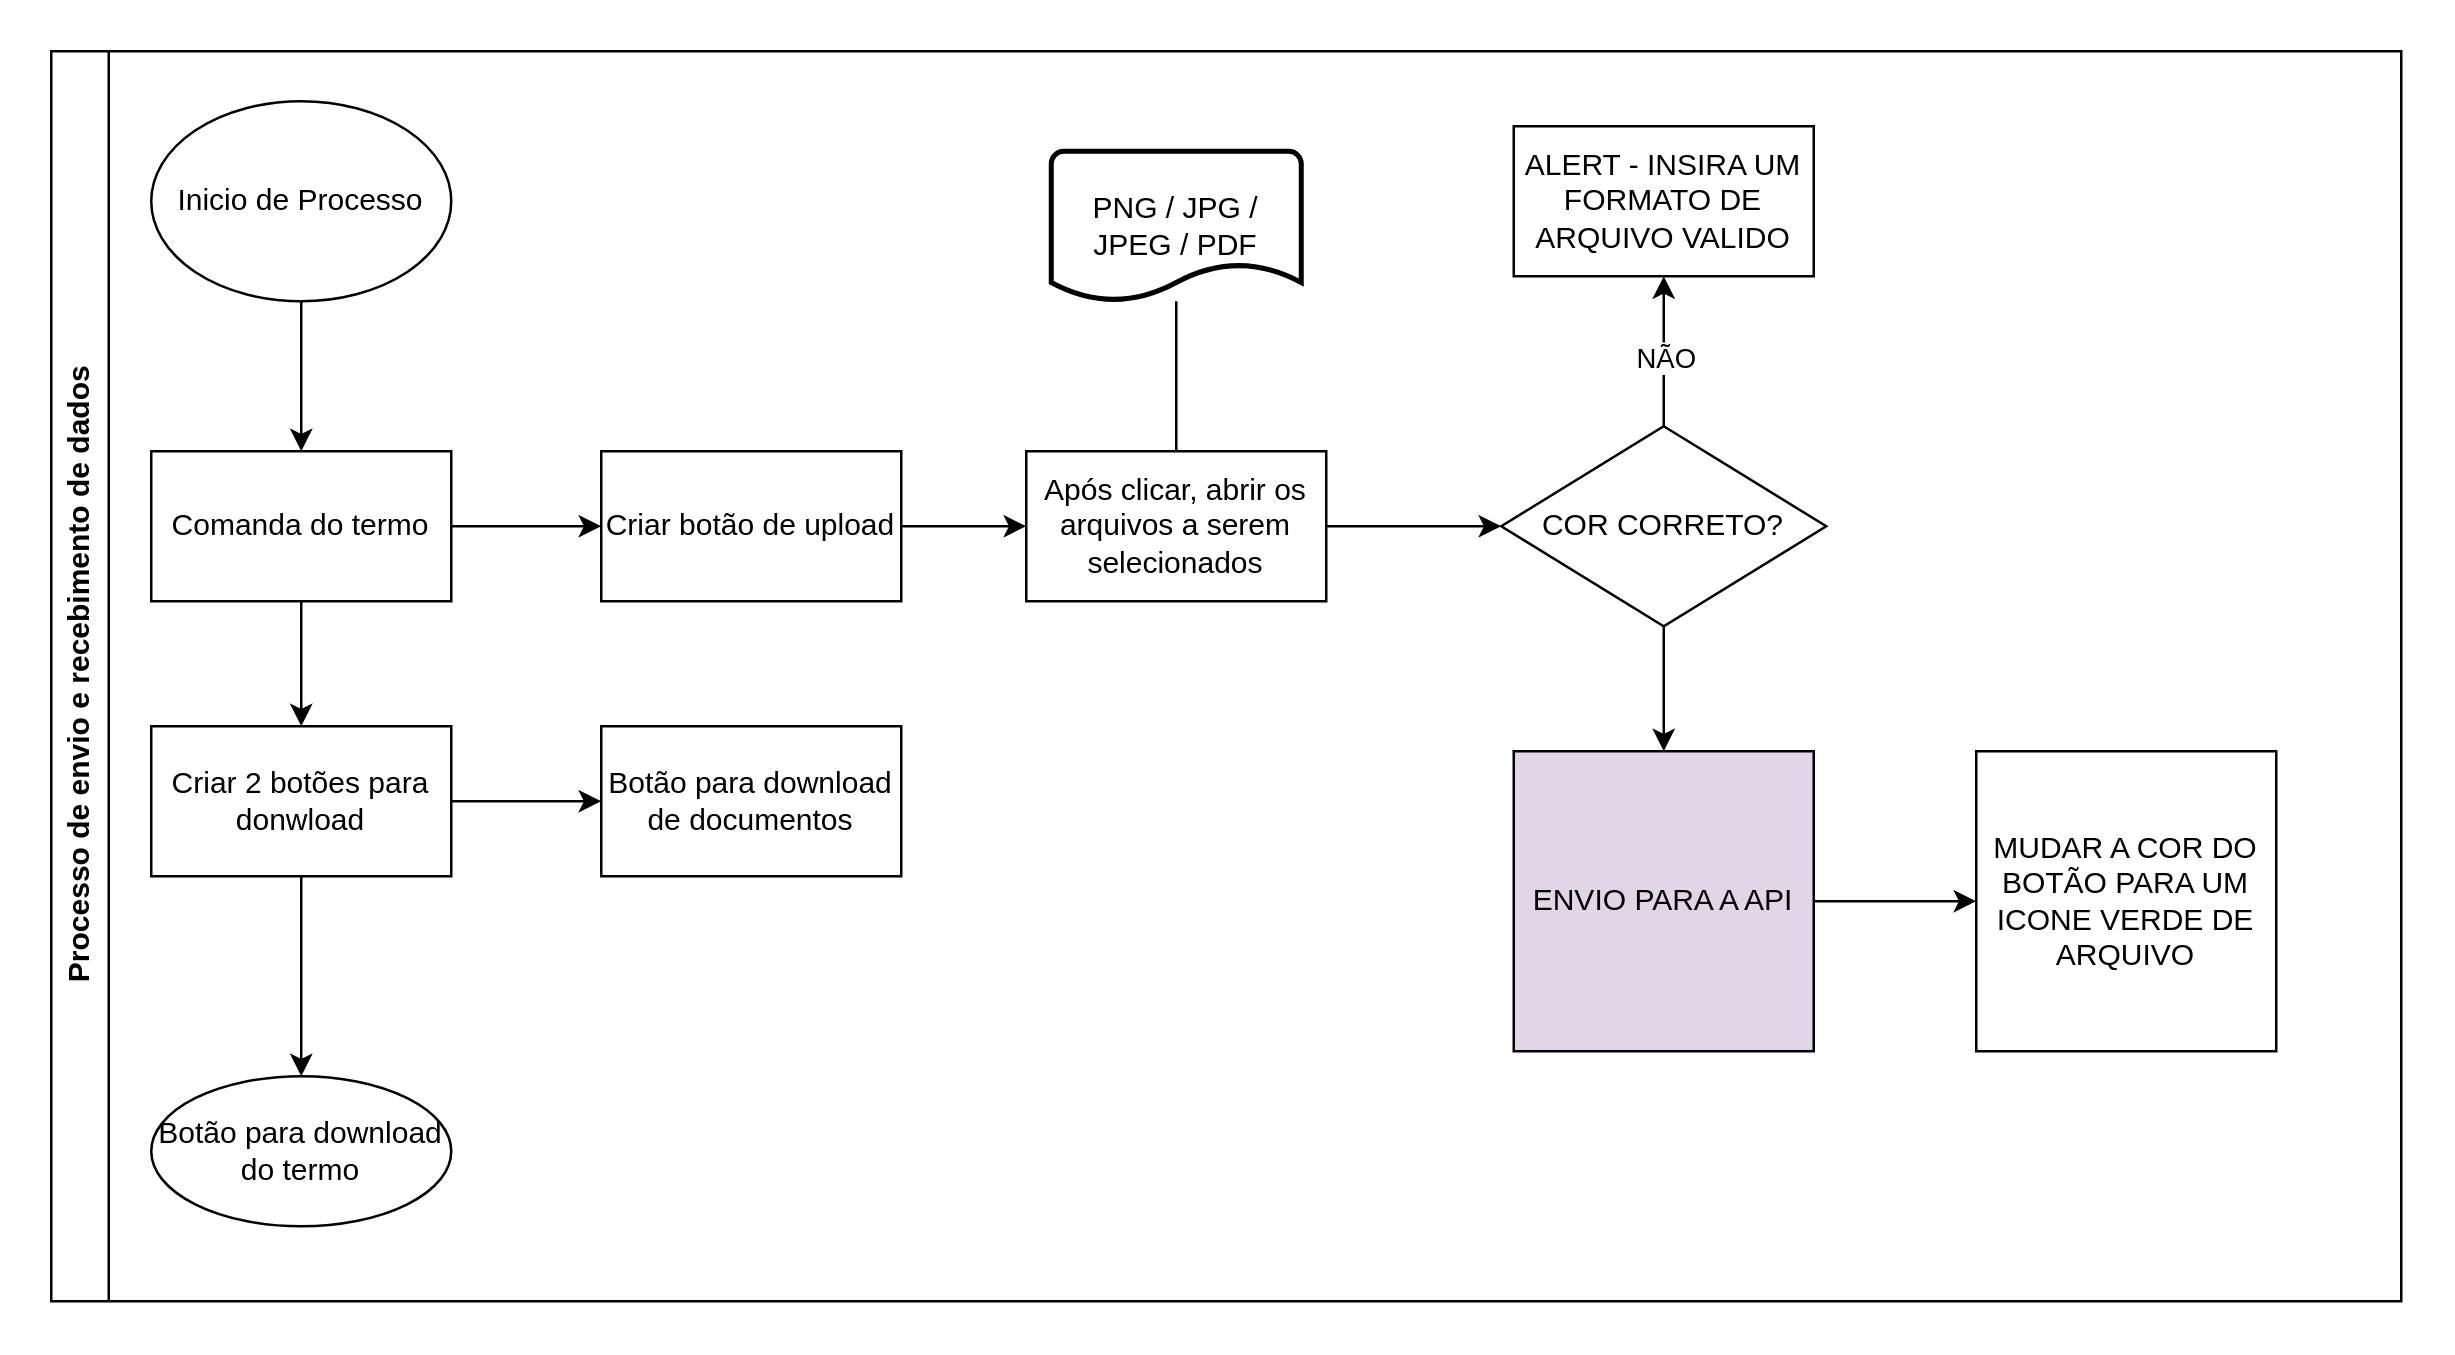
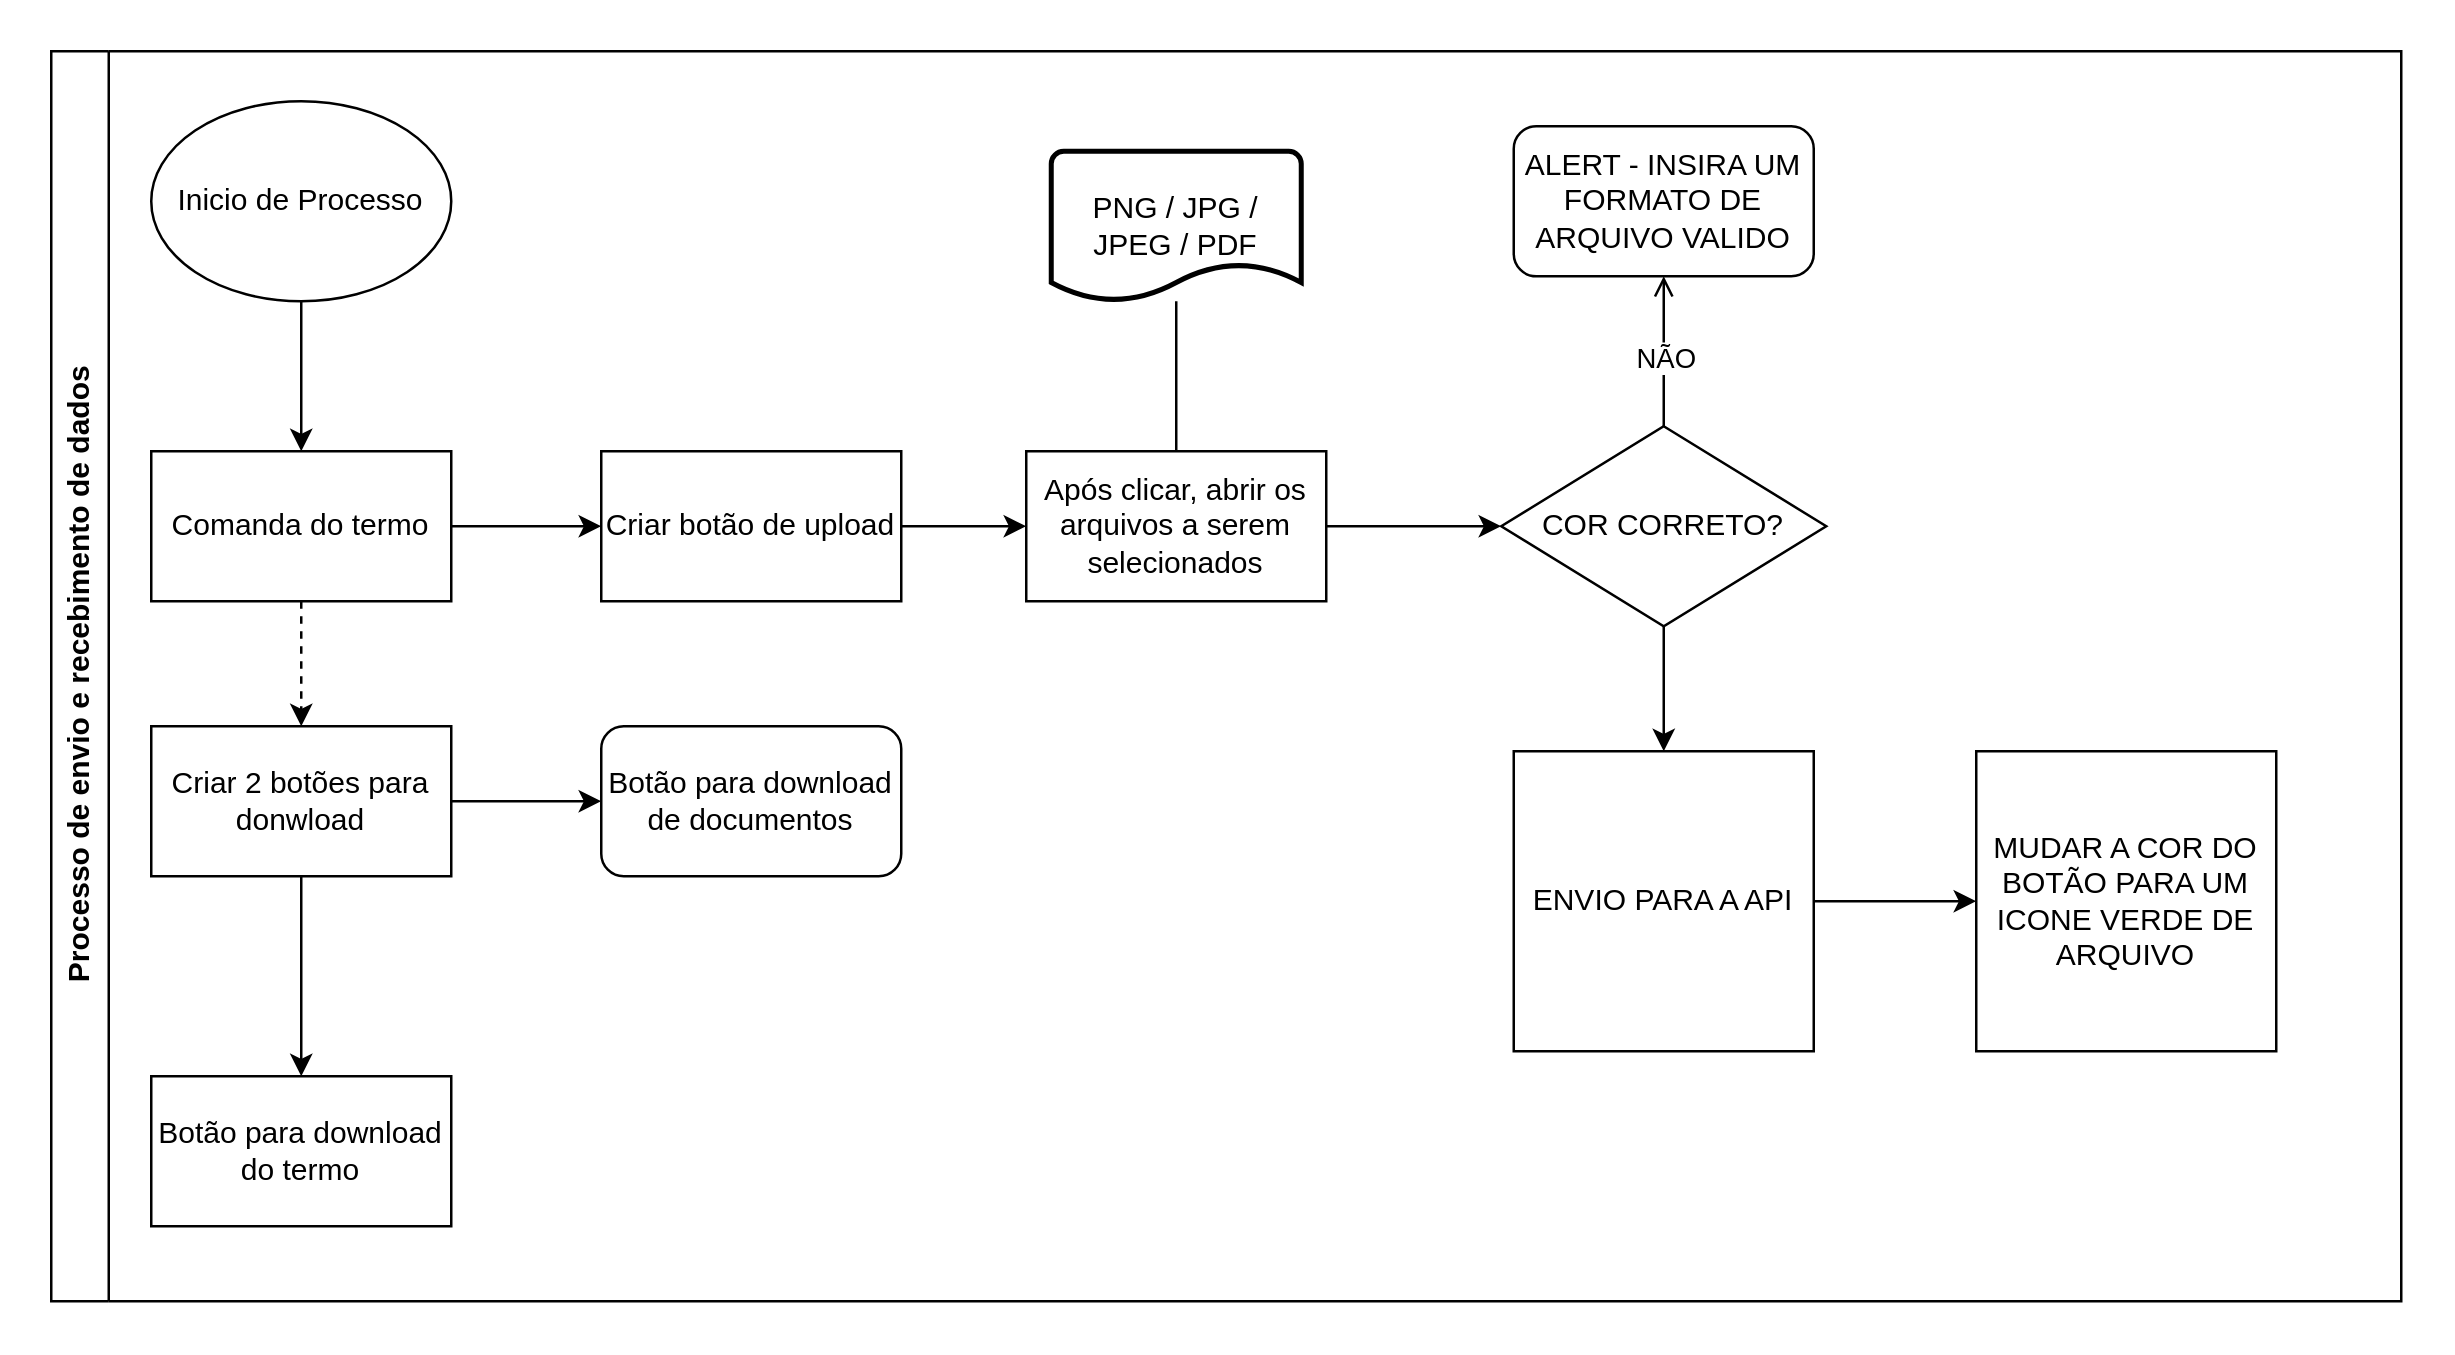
(1664, 201) -> (1664, 201)
(1664, 294) -> (1664, 290)
(301, 657) -> (301, 657)
(751, 801) -> (751, 801)
(1664, 901) -> (1664, 901)
(301, 1151) -> (301, 1151)
